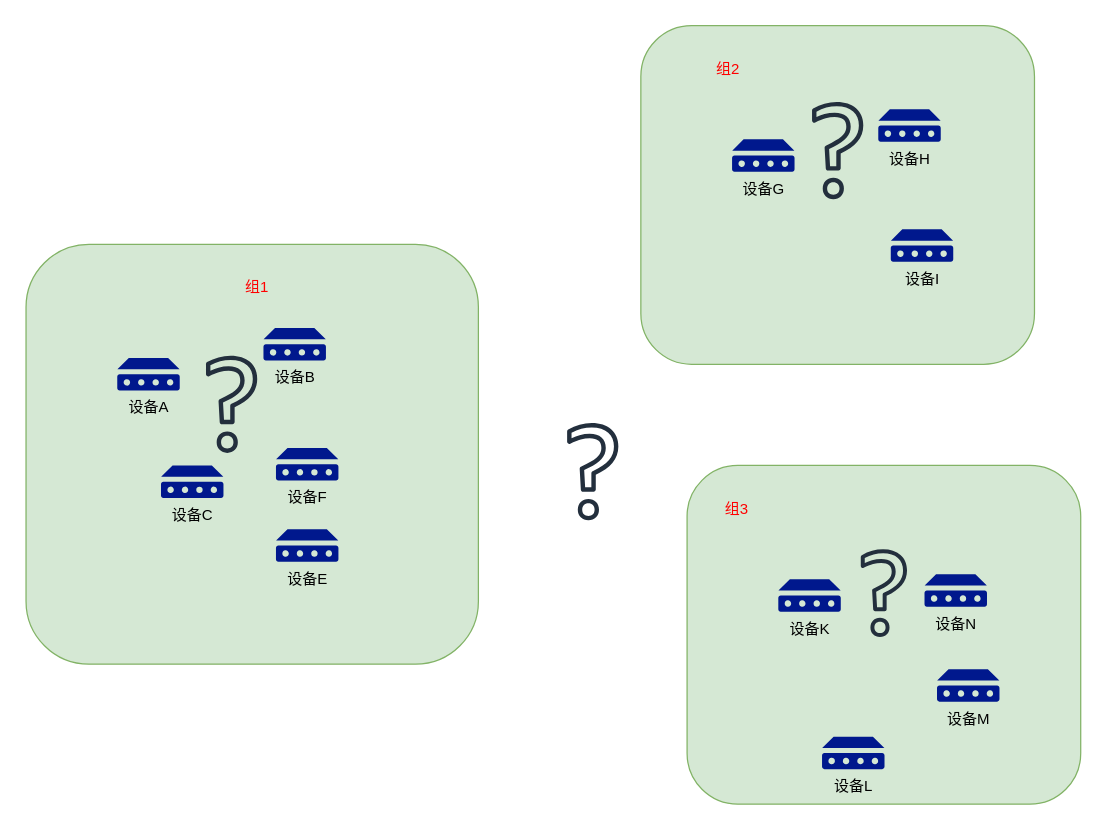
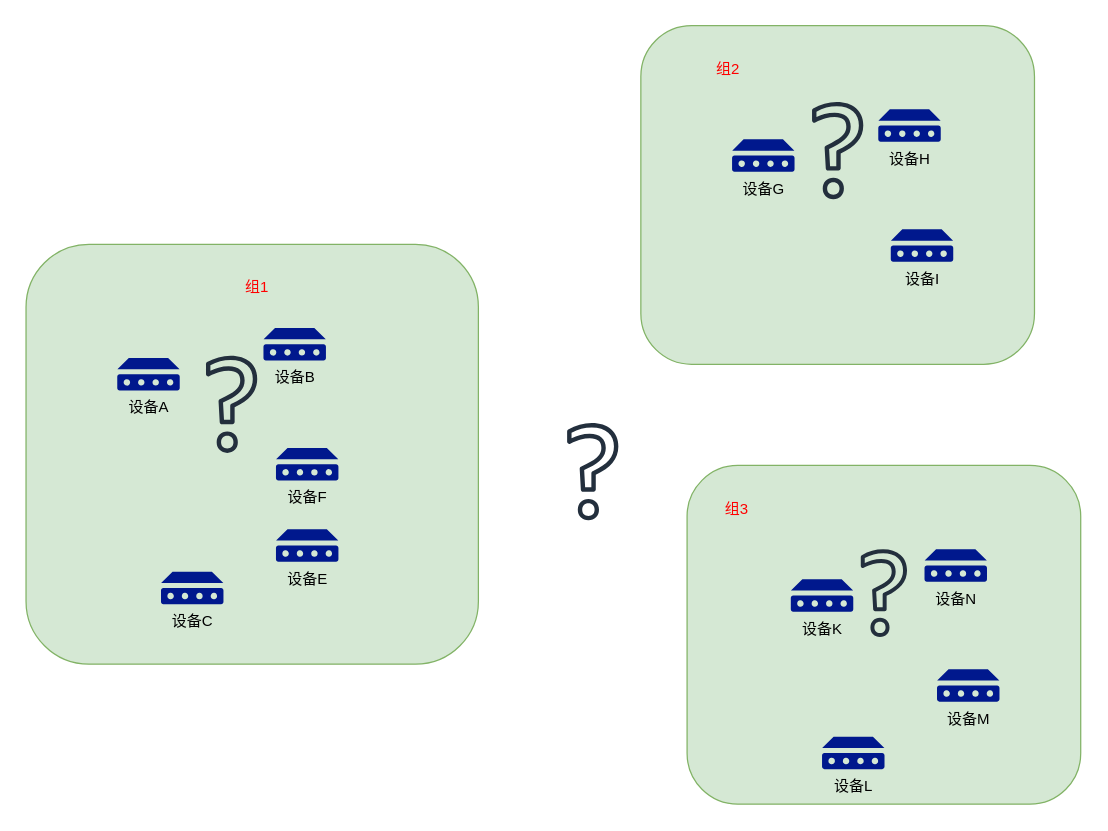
(192, 482) -> (192, 588)
(956, 591) -> (956, 566)
(809, 596) -> (822, 596)
